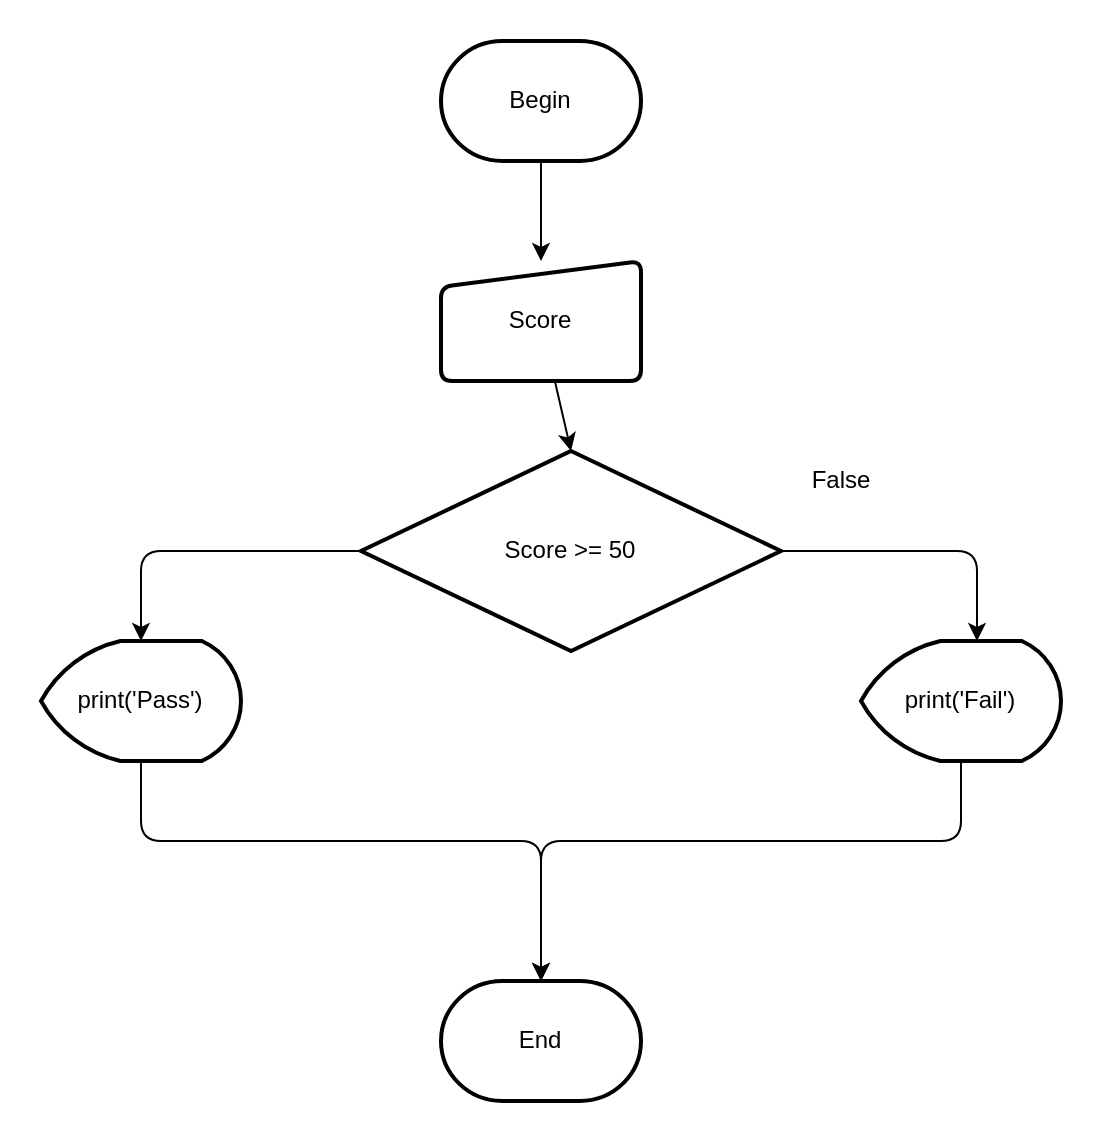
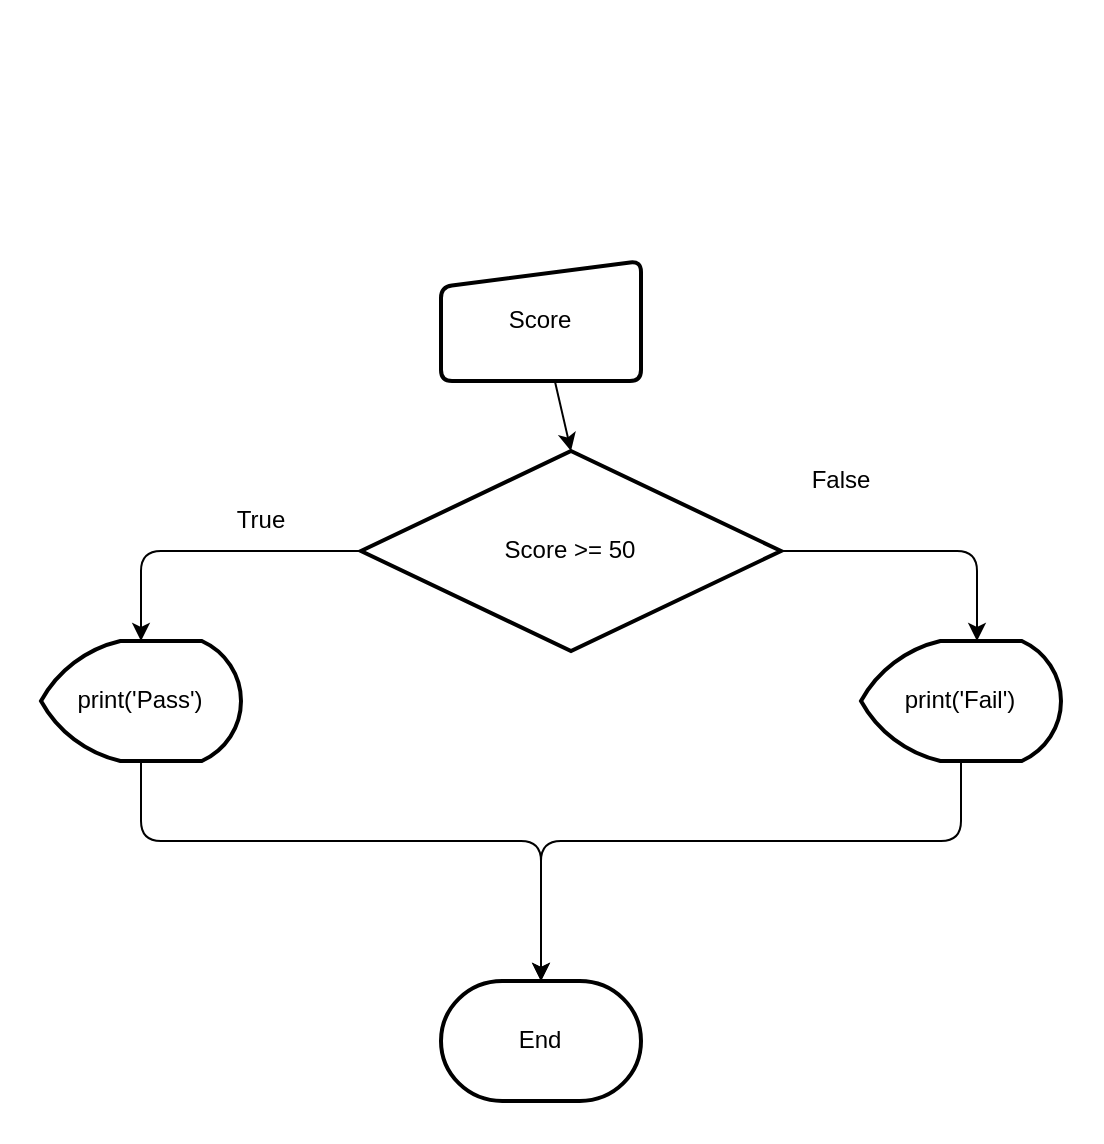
(541, 101) -> none
(541, 204) -> none
none -> (261, 521)
